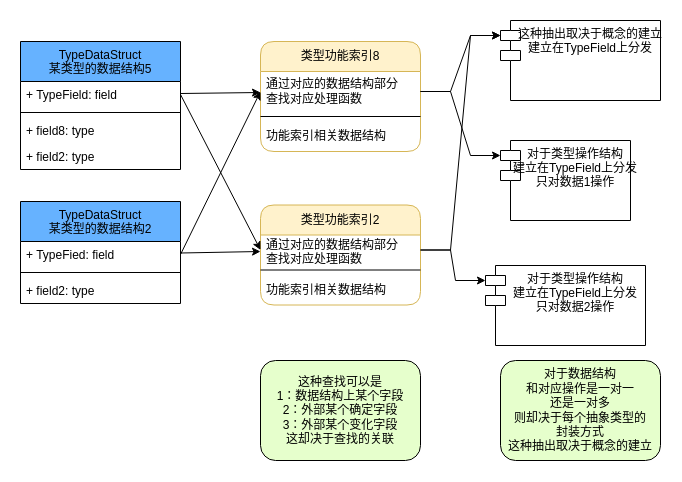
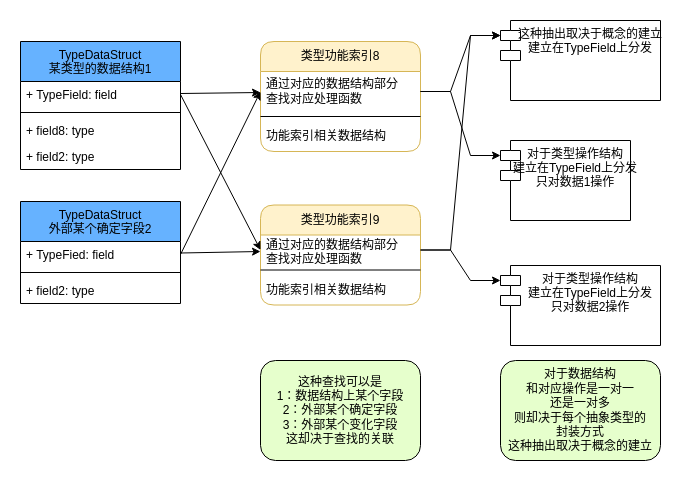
(100, 55) -> (100, 55)
(100, 215) -> (100, 215)
(341, 221) -> (341, 221)
(566, 306) -> (581, 306)
